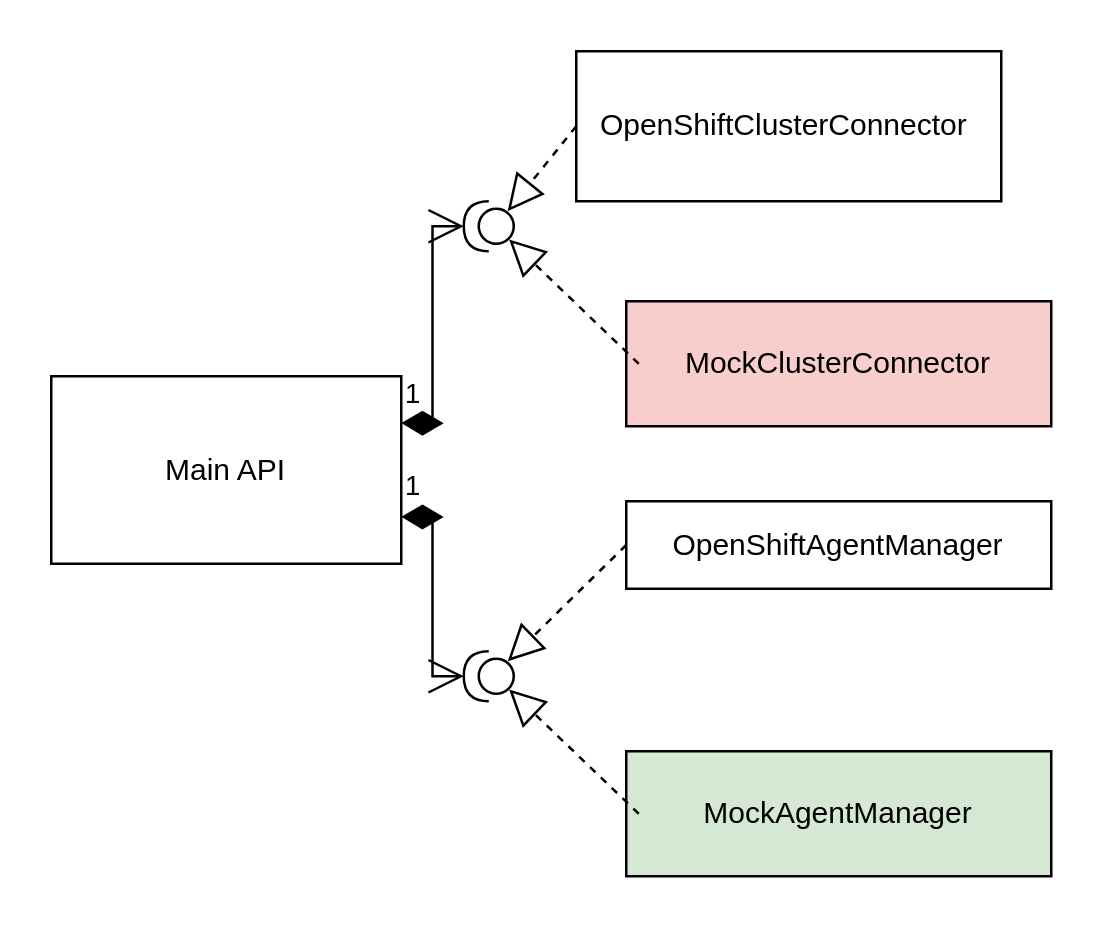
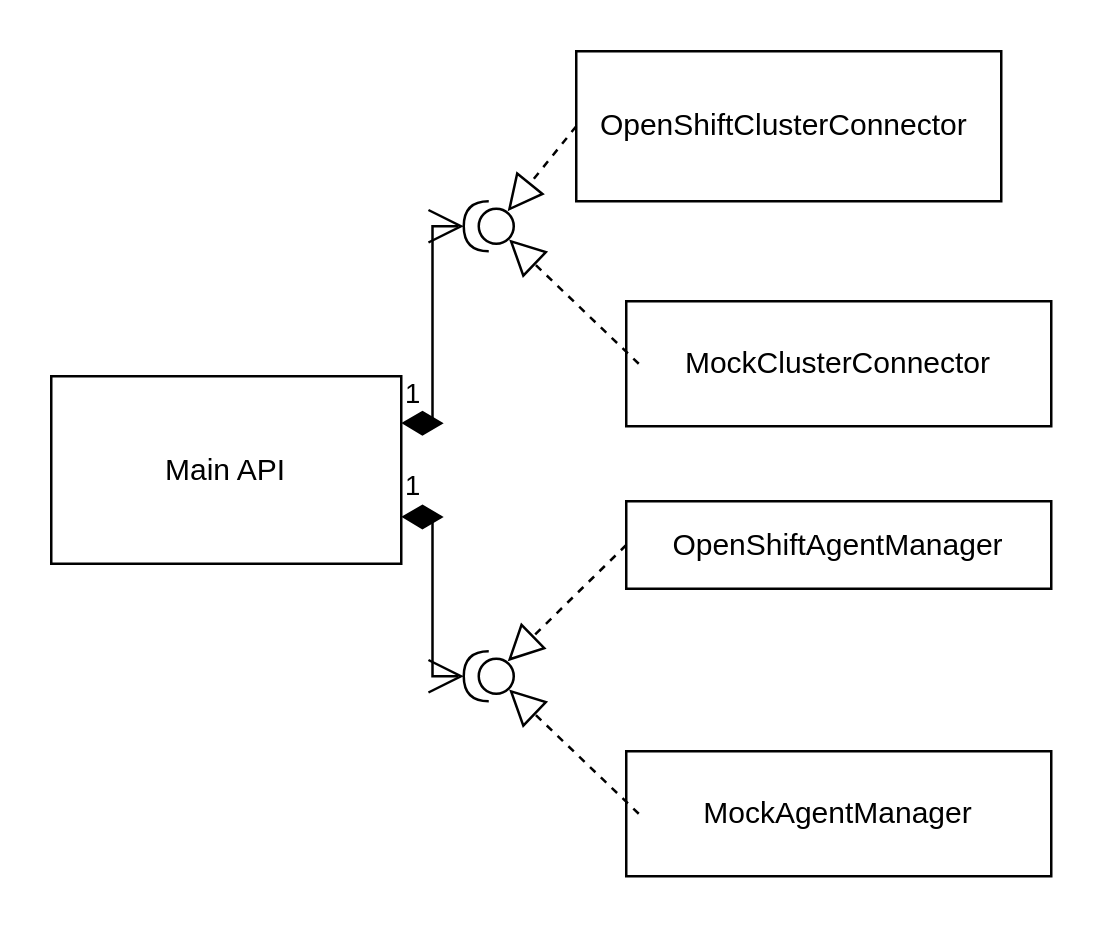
(839, 364) -> (839, 364)
(839, 814) -> (839, 814)
